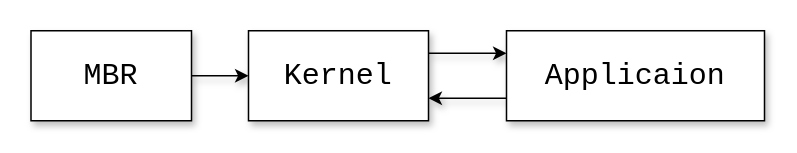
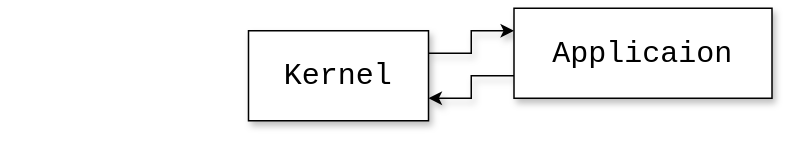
(111, 76) -> none
(217, 76) -> none
(635, 76) -> (643, 53)
